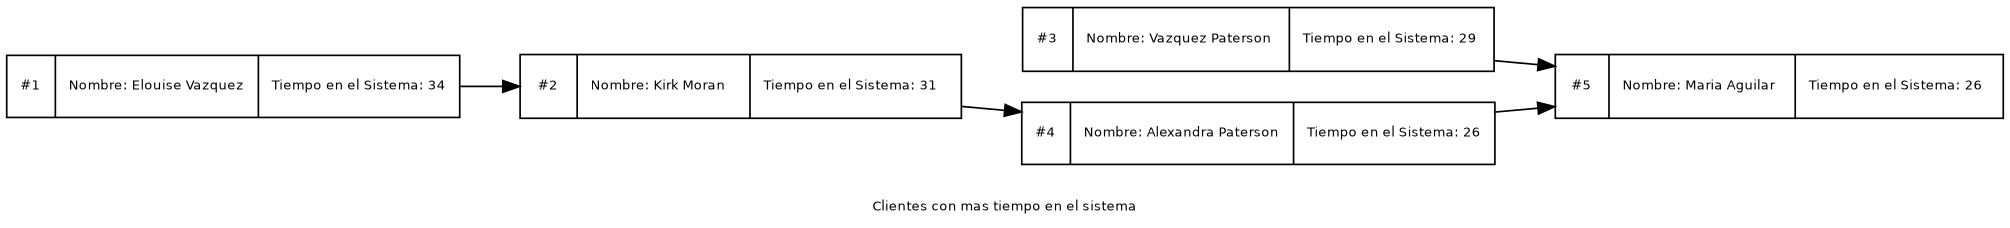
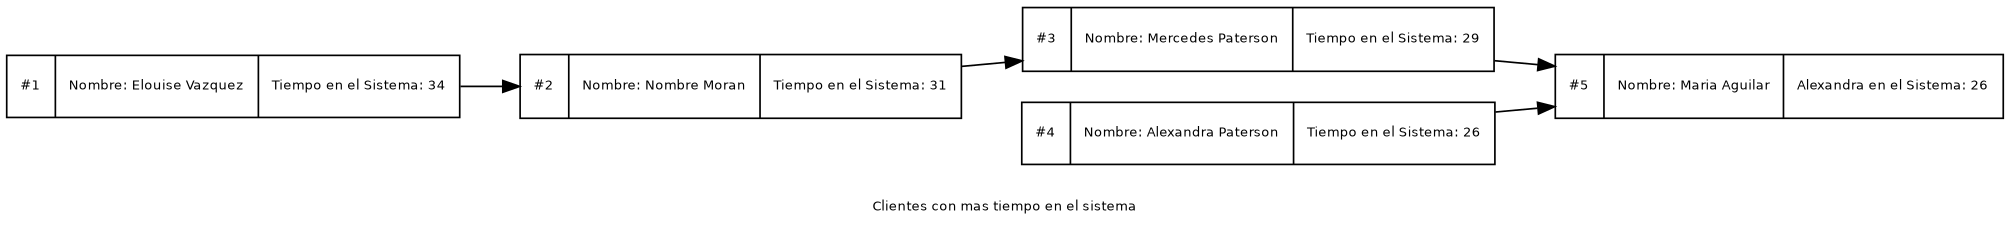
(1179, 39) -> (1182, 39)
(659, 86) -> (664, 86)
(1896, 86) -> (1893, 86)
(983, 108) -> (984, 64)
